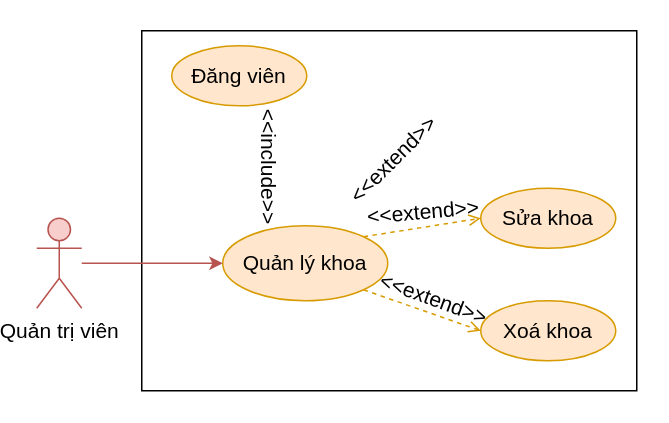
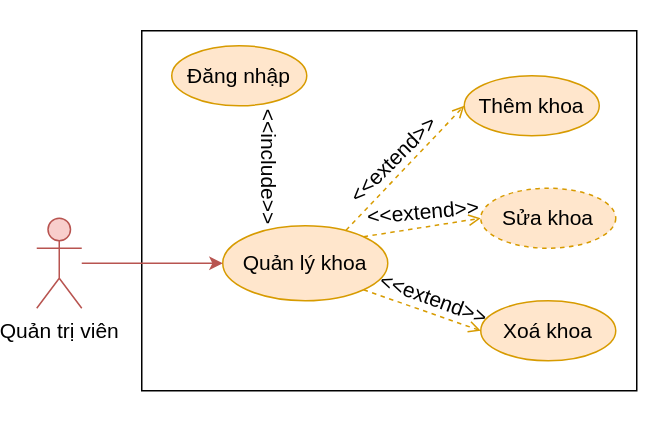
(239, 76) -> (239, 76)
none -> (532, 106)
none -> (404, 169)
(548, 218) -> (548, 218)
